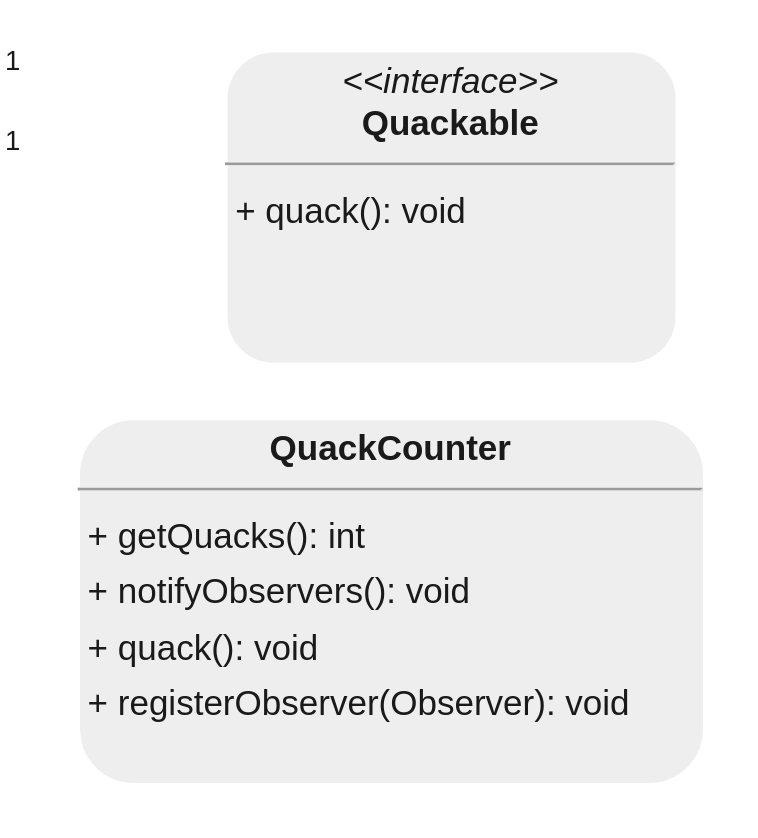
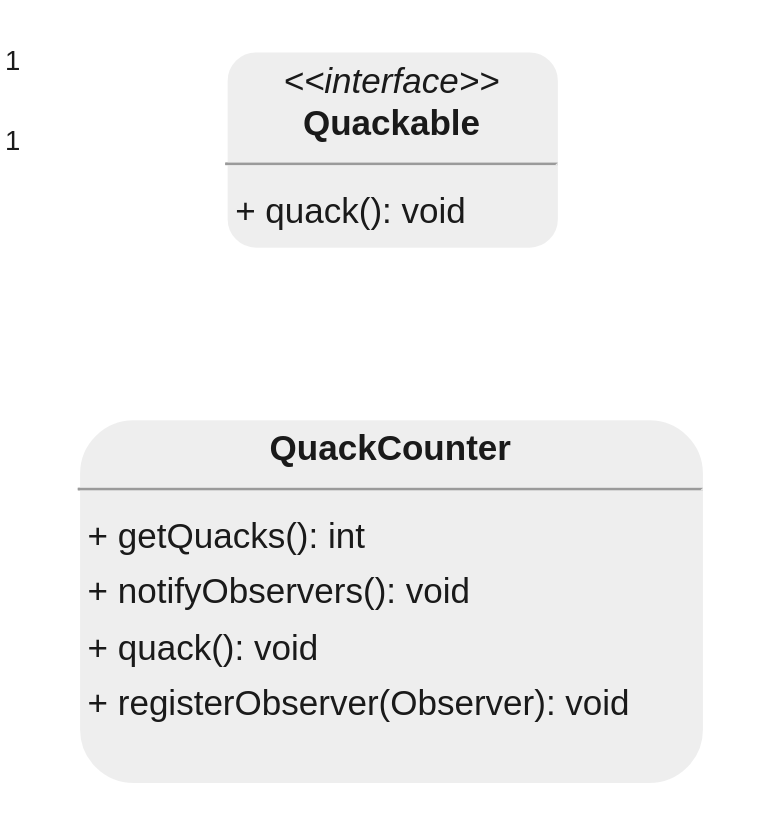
(451, 208) -> (393, 150)
